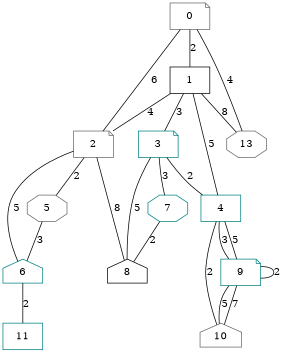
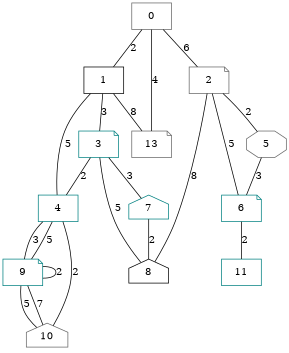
(190, 16) -> (152, 16)
(142, 112) -> none
(247, 144) -> (152, 144)
(168, 208) -> (149, 208)
(23, 272) -> (241, 208)
